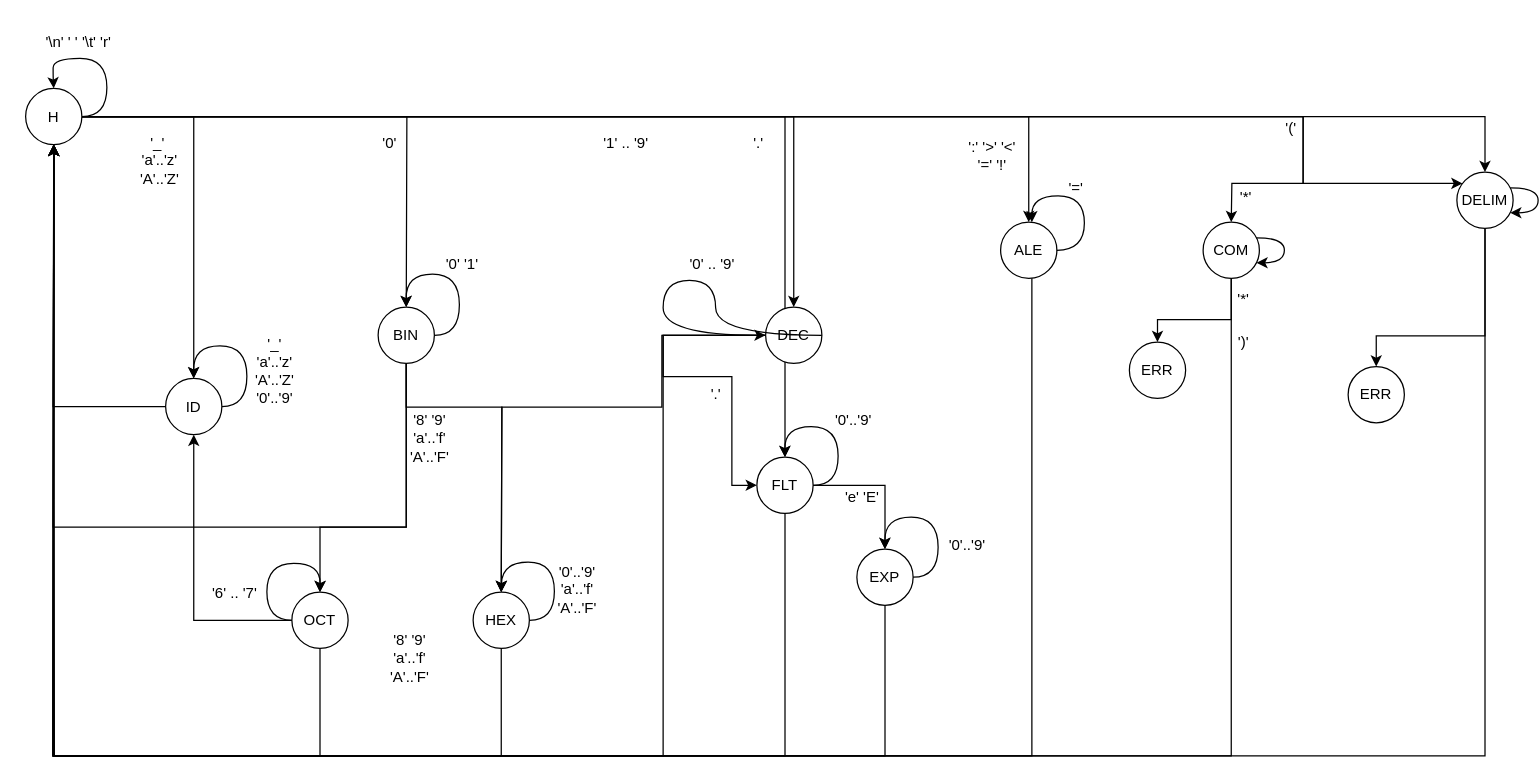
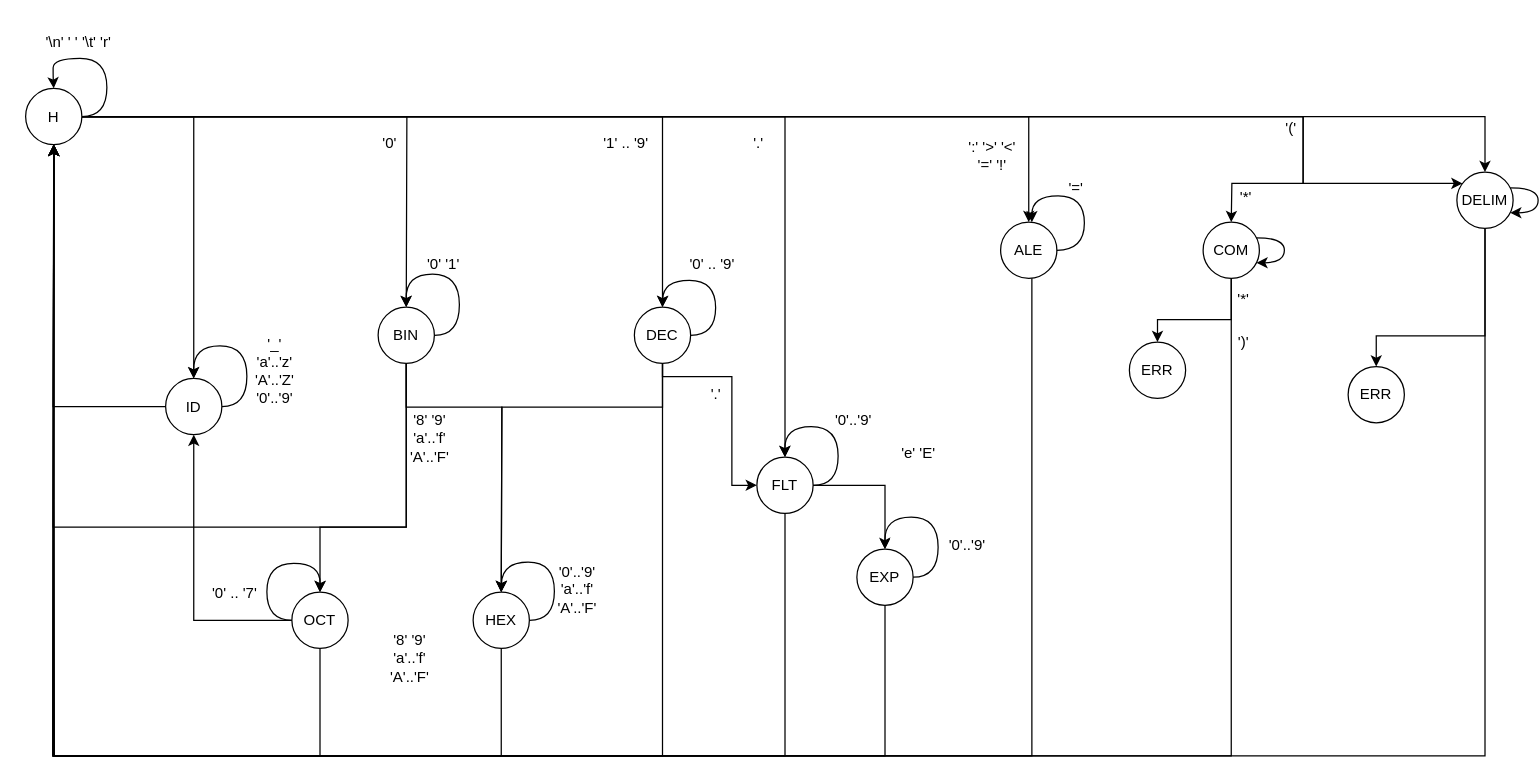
(159, 161) -> none
(462, 264) -> (443, 264)
(794, 335) -> (663, 335)
(861, 497) -> (918, 453)
(885, 541) -> (885, 541)
(235, 593) -> (235, 593)
